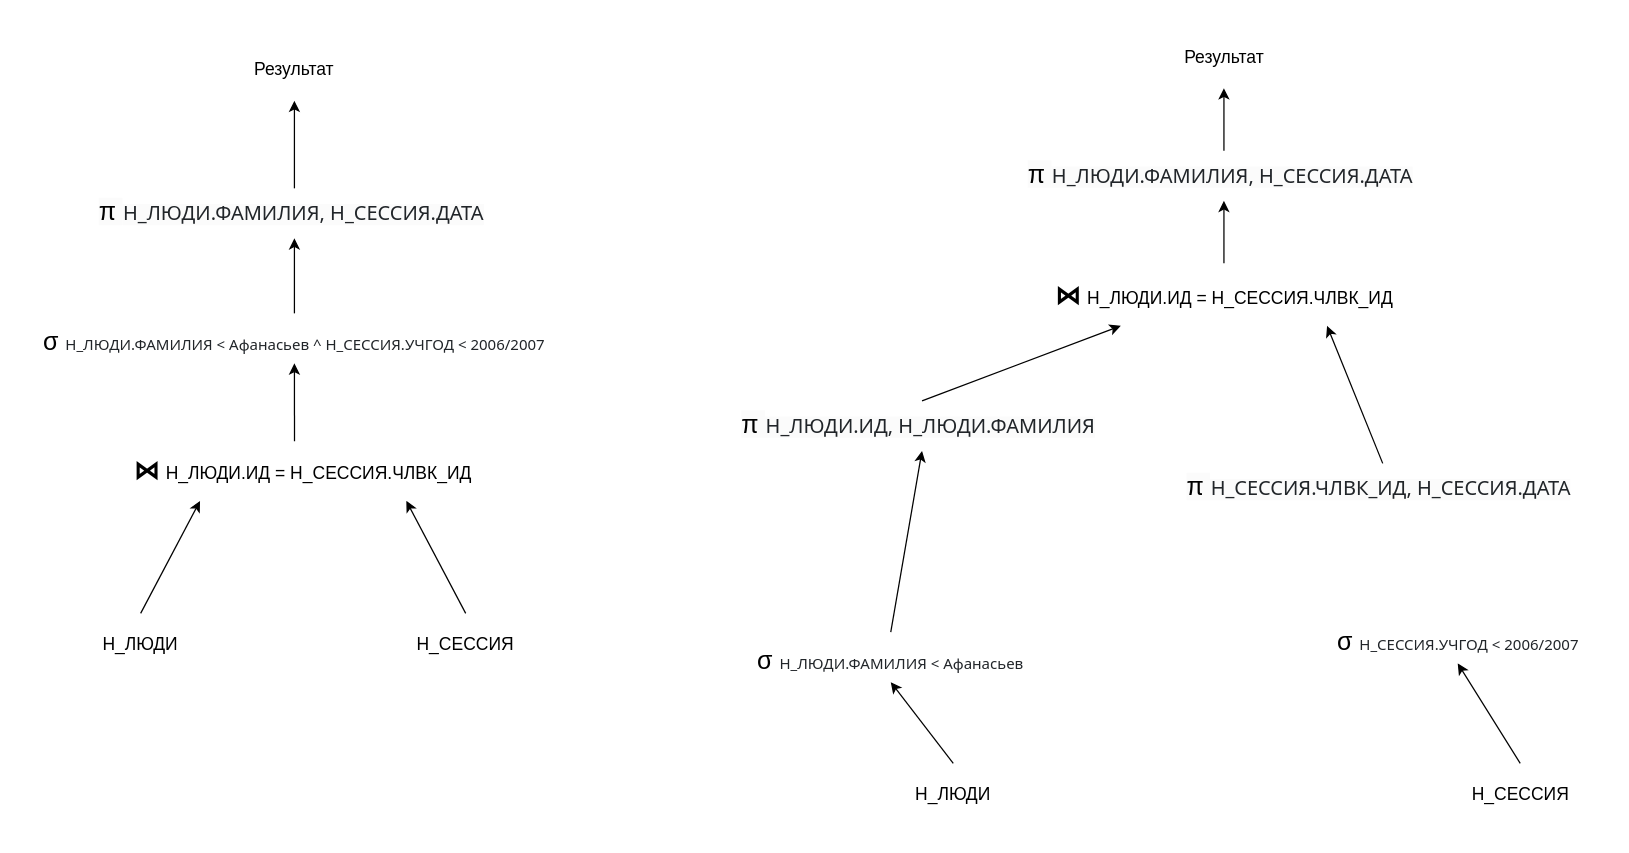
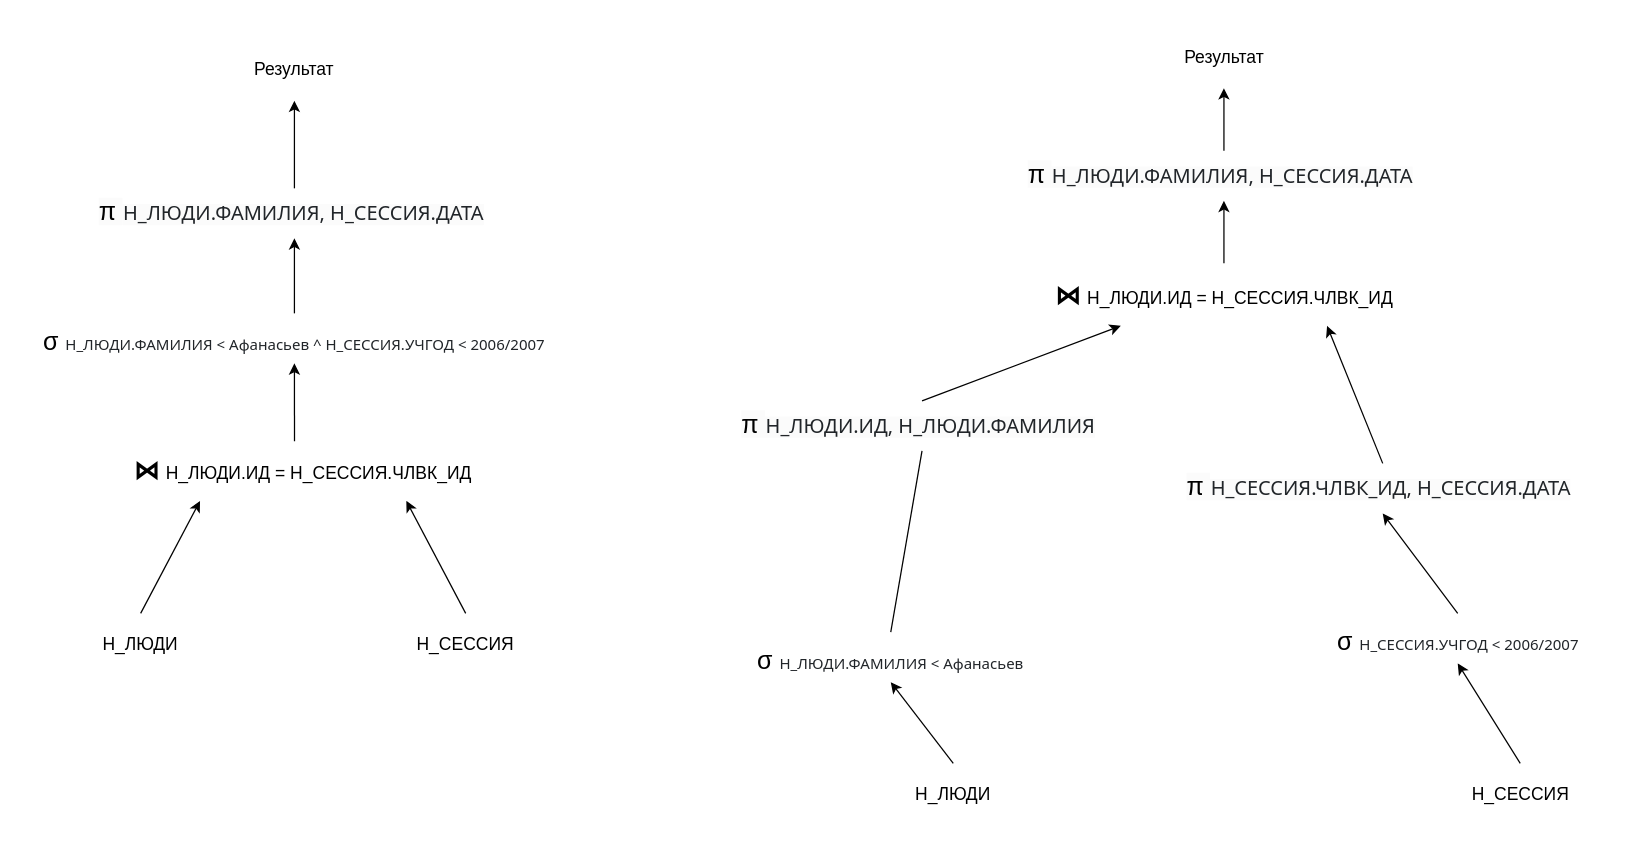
(920, 460) -> (921, 457)
none -> (1423, 567)
